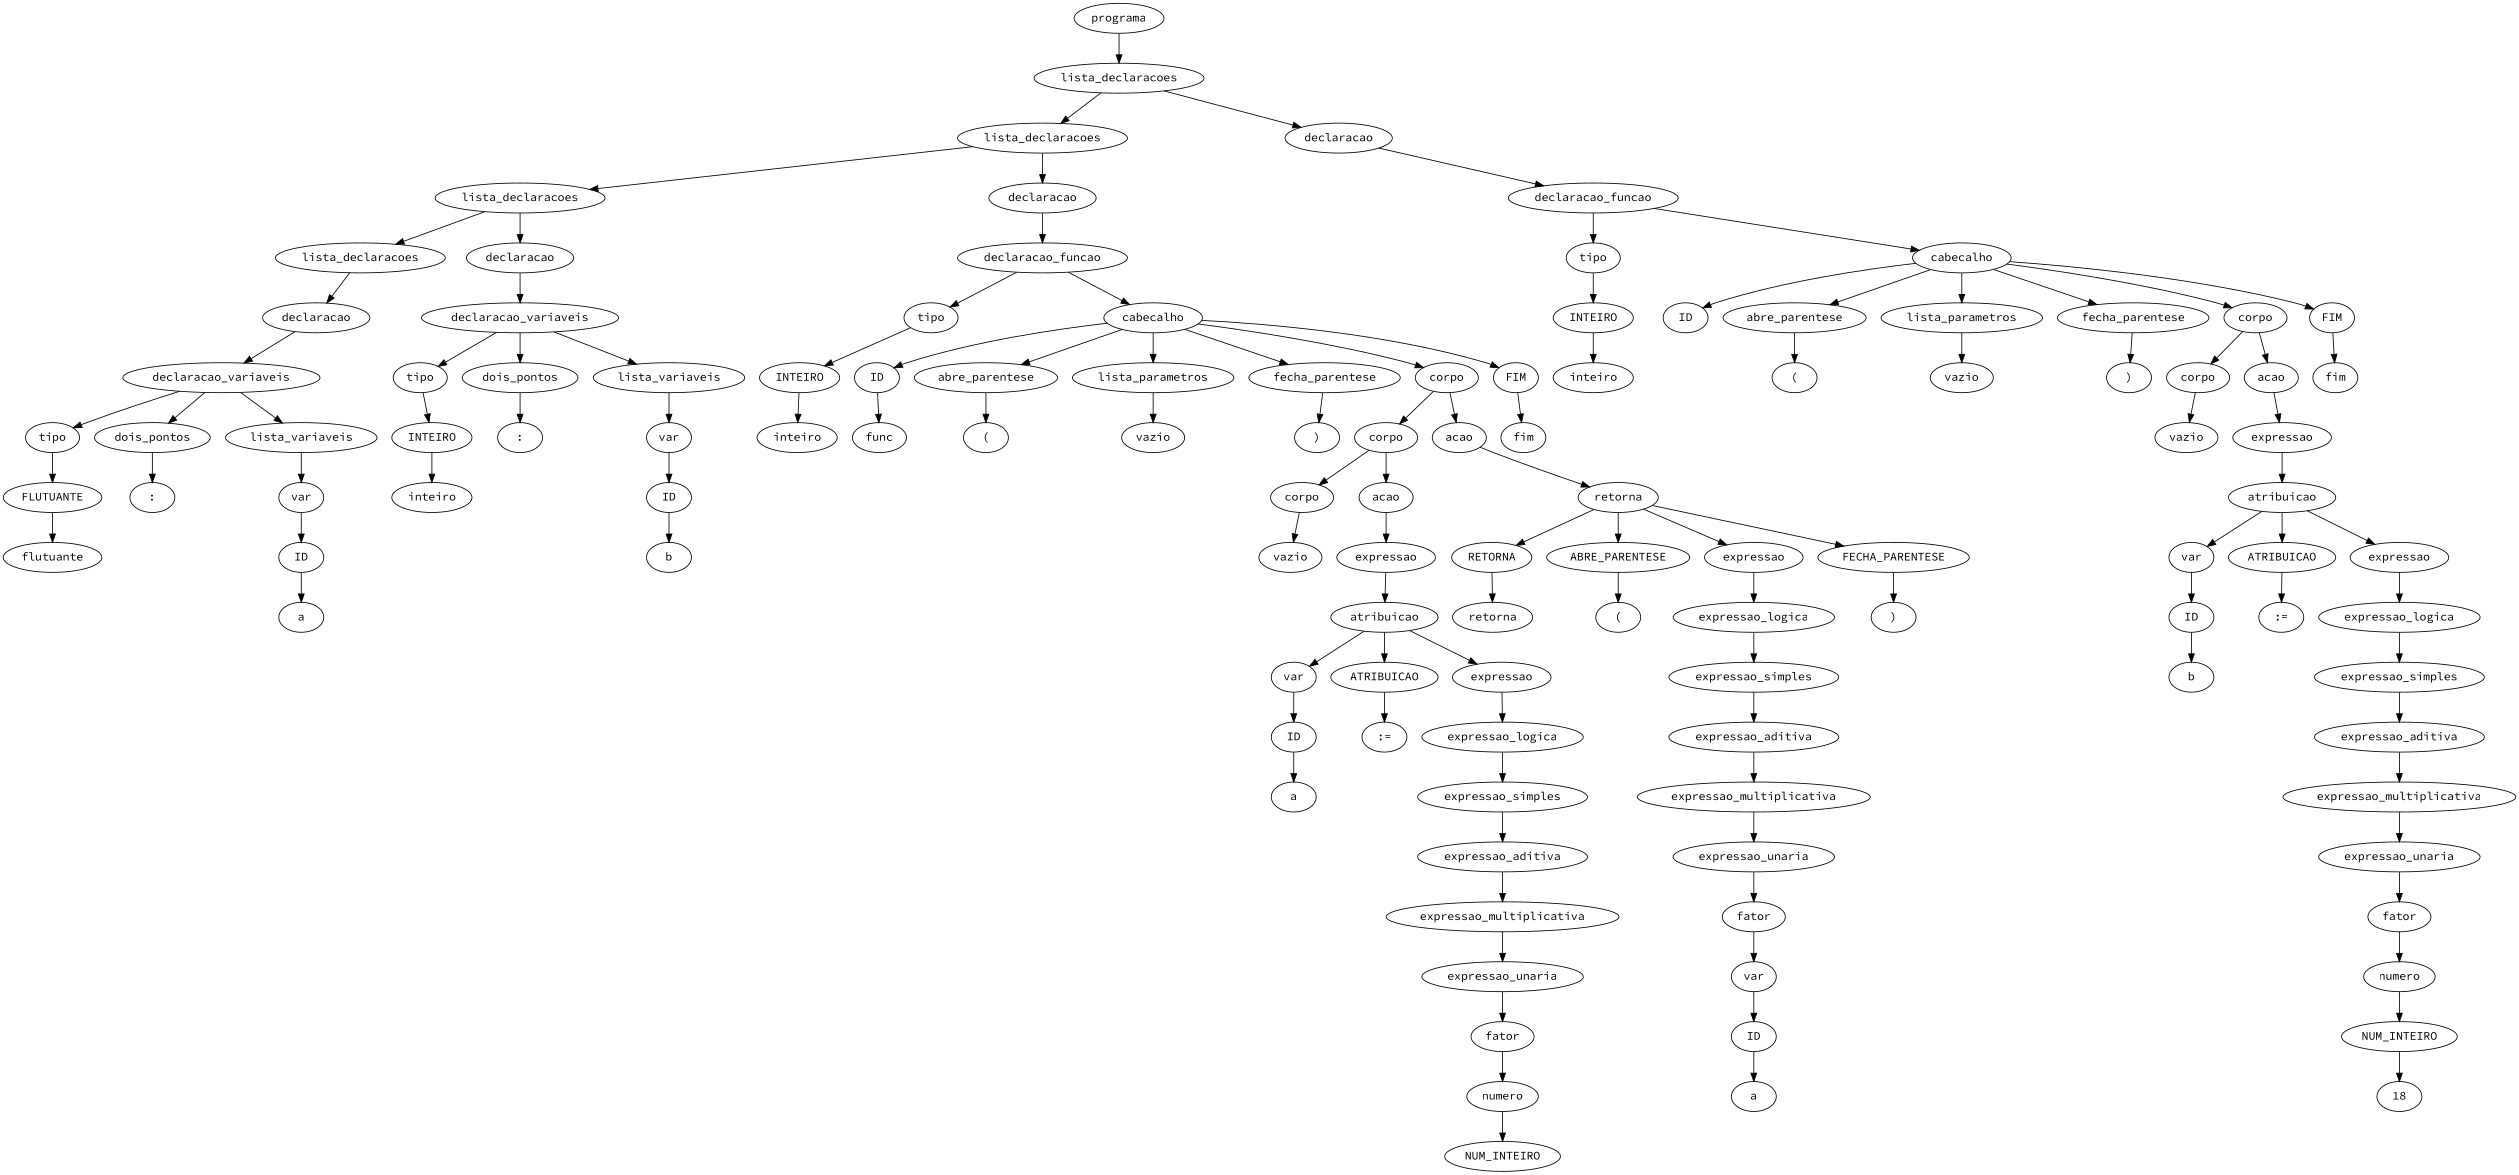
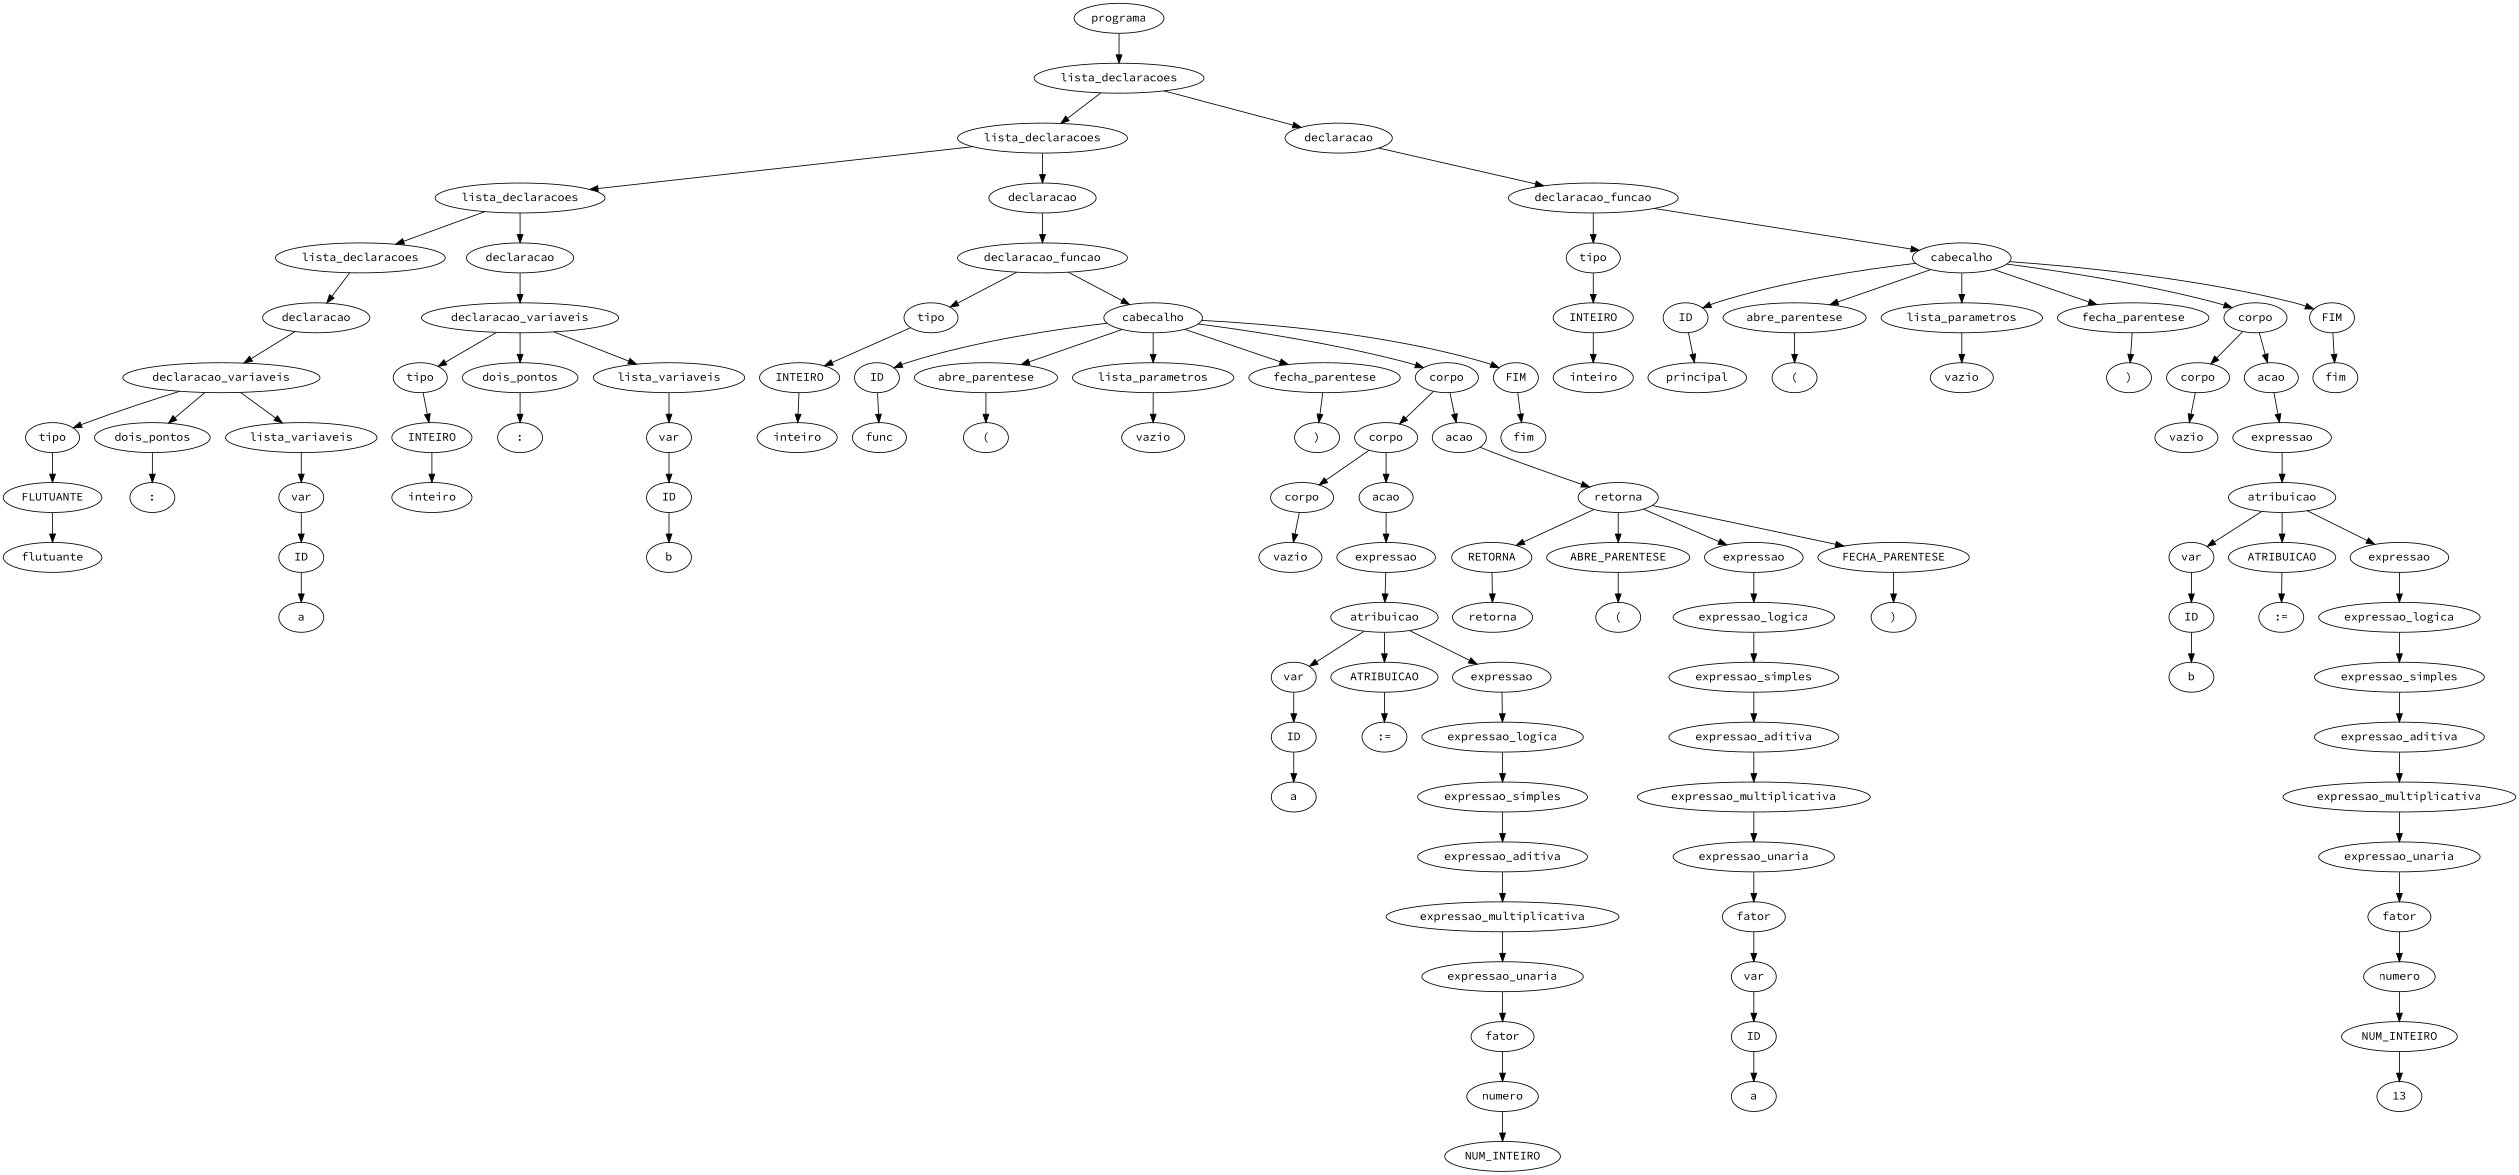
none -> (1697, 378)
(2399, 1097) -> (2399, 1097)
